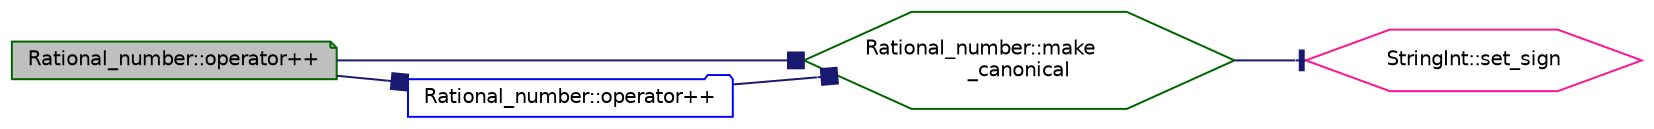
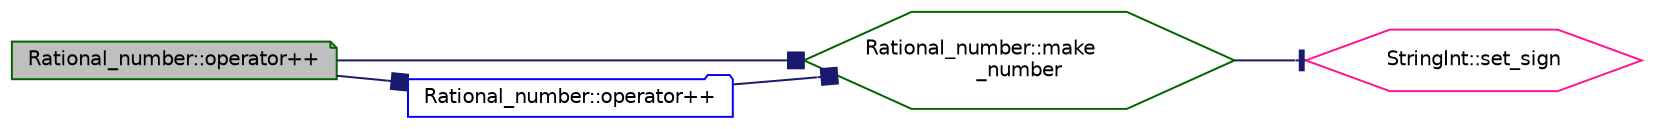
(1019, 60) -> (1019, 60)
